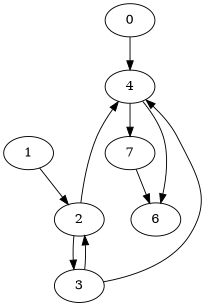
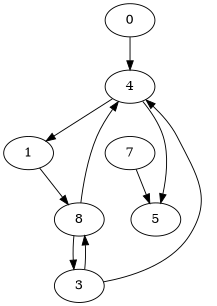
(130, 115) -> (83, 117)
(79, 219) -> (79, 219)
(156, 219) -> (156, 219)
